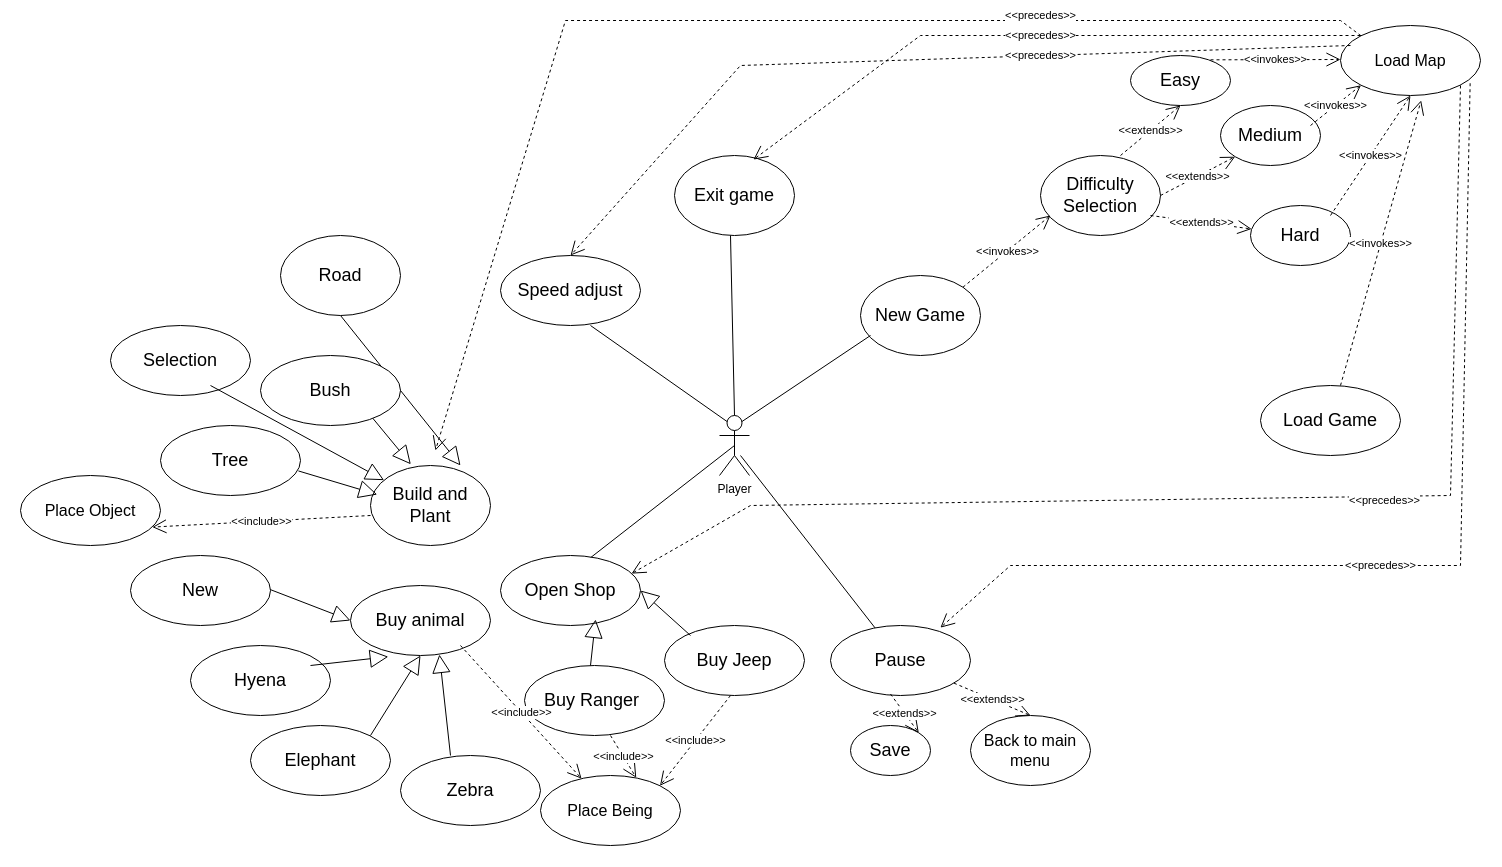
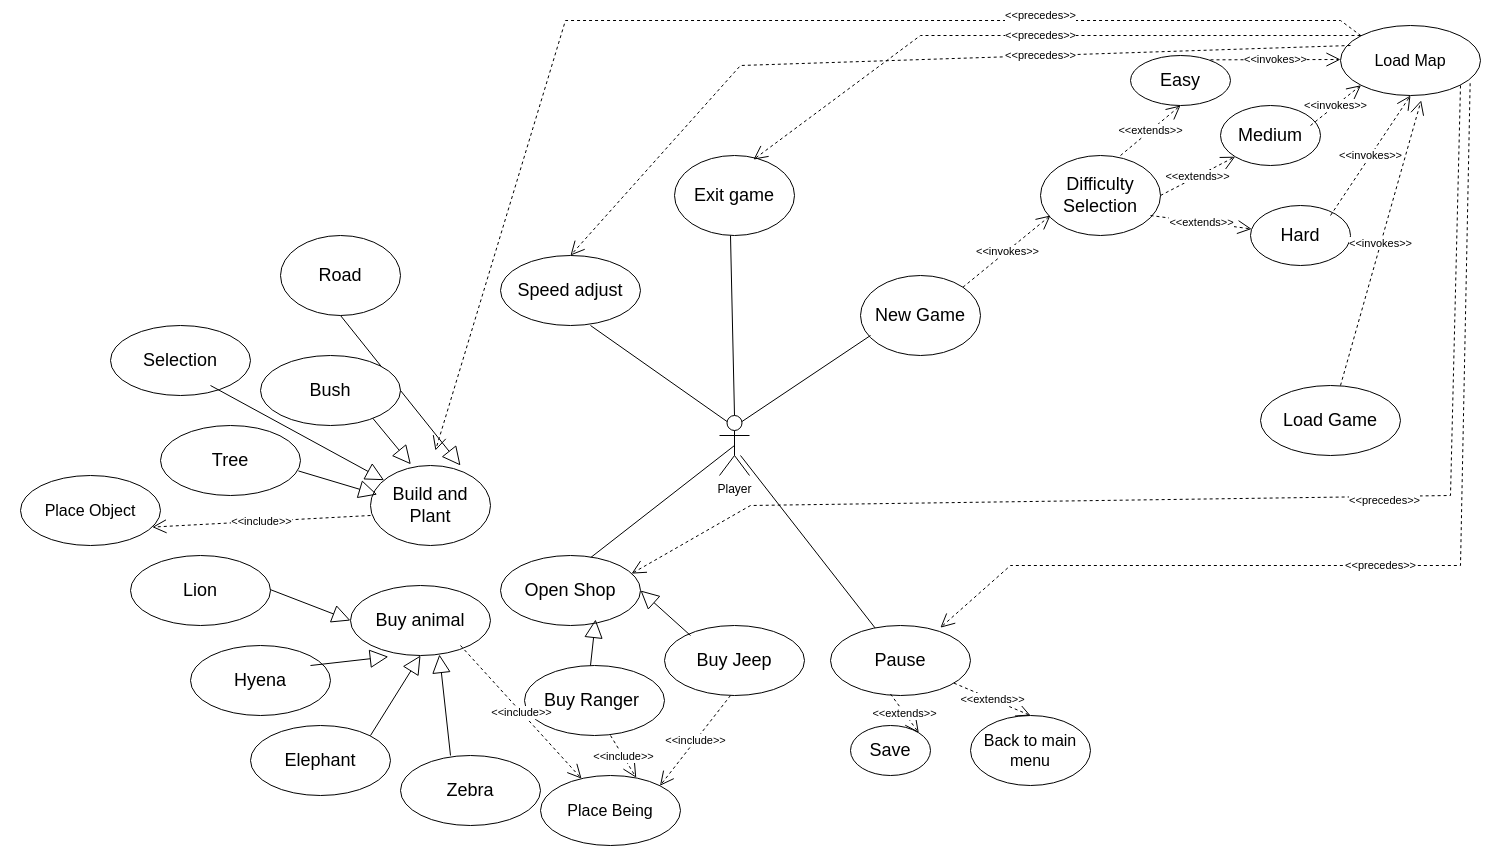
(201, 591) -> (201, 591)
